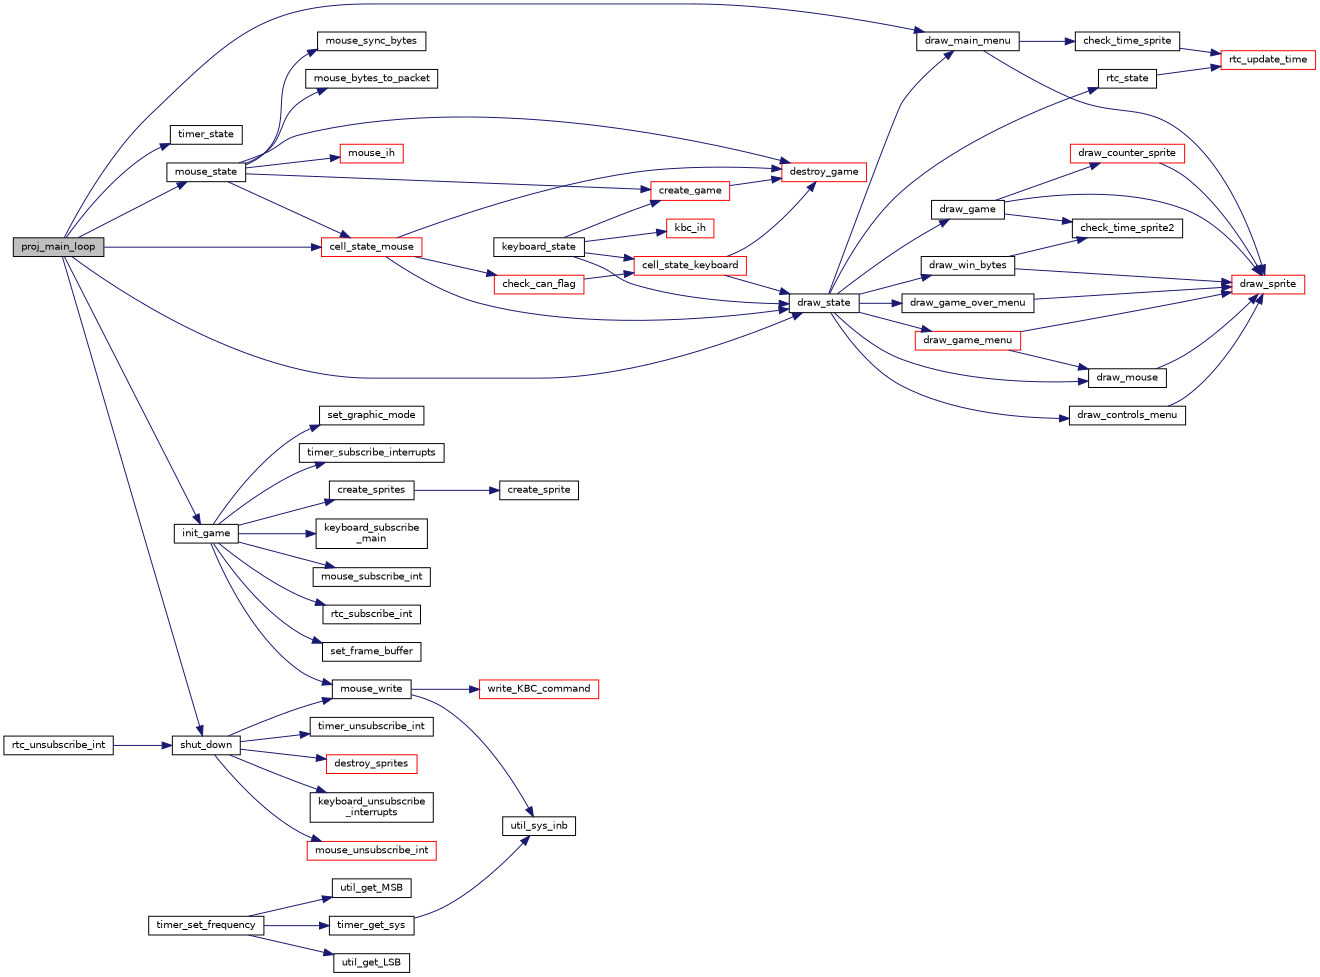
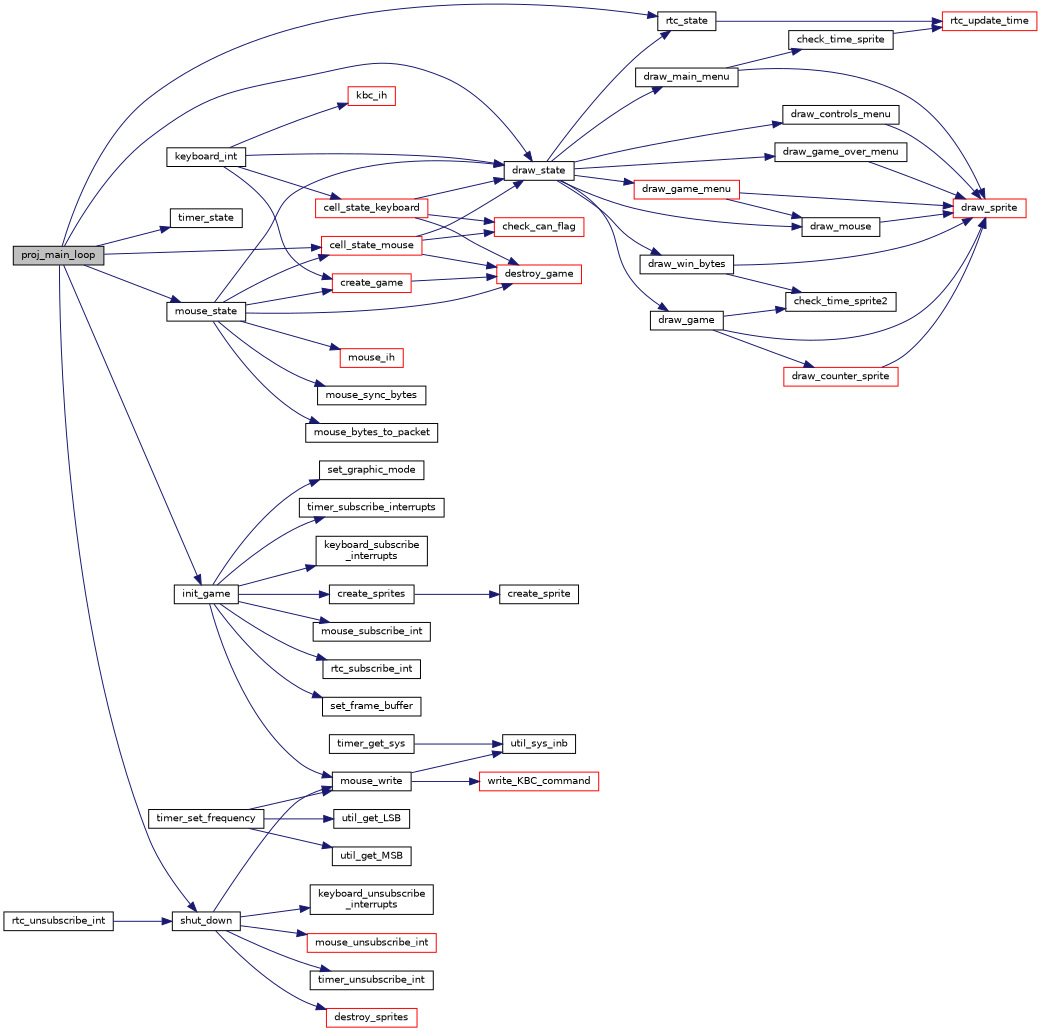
(440, 4) -> (304, 27)
none -> (326, 178)
(539, 247) -> (206, 157)
(604, 277) -> (451, 217)
(372, 534) -> (372, 551)
(292, 926) -> (286, 801)
